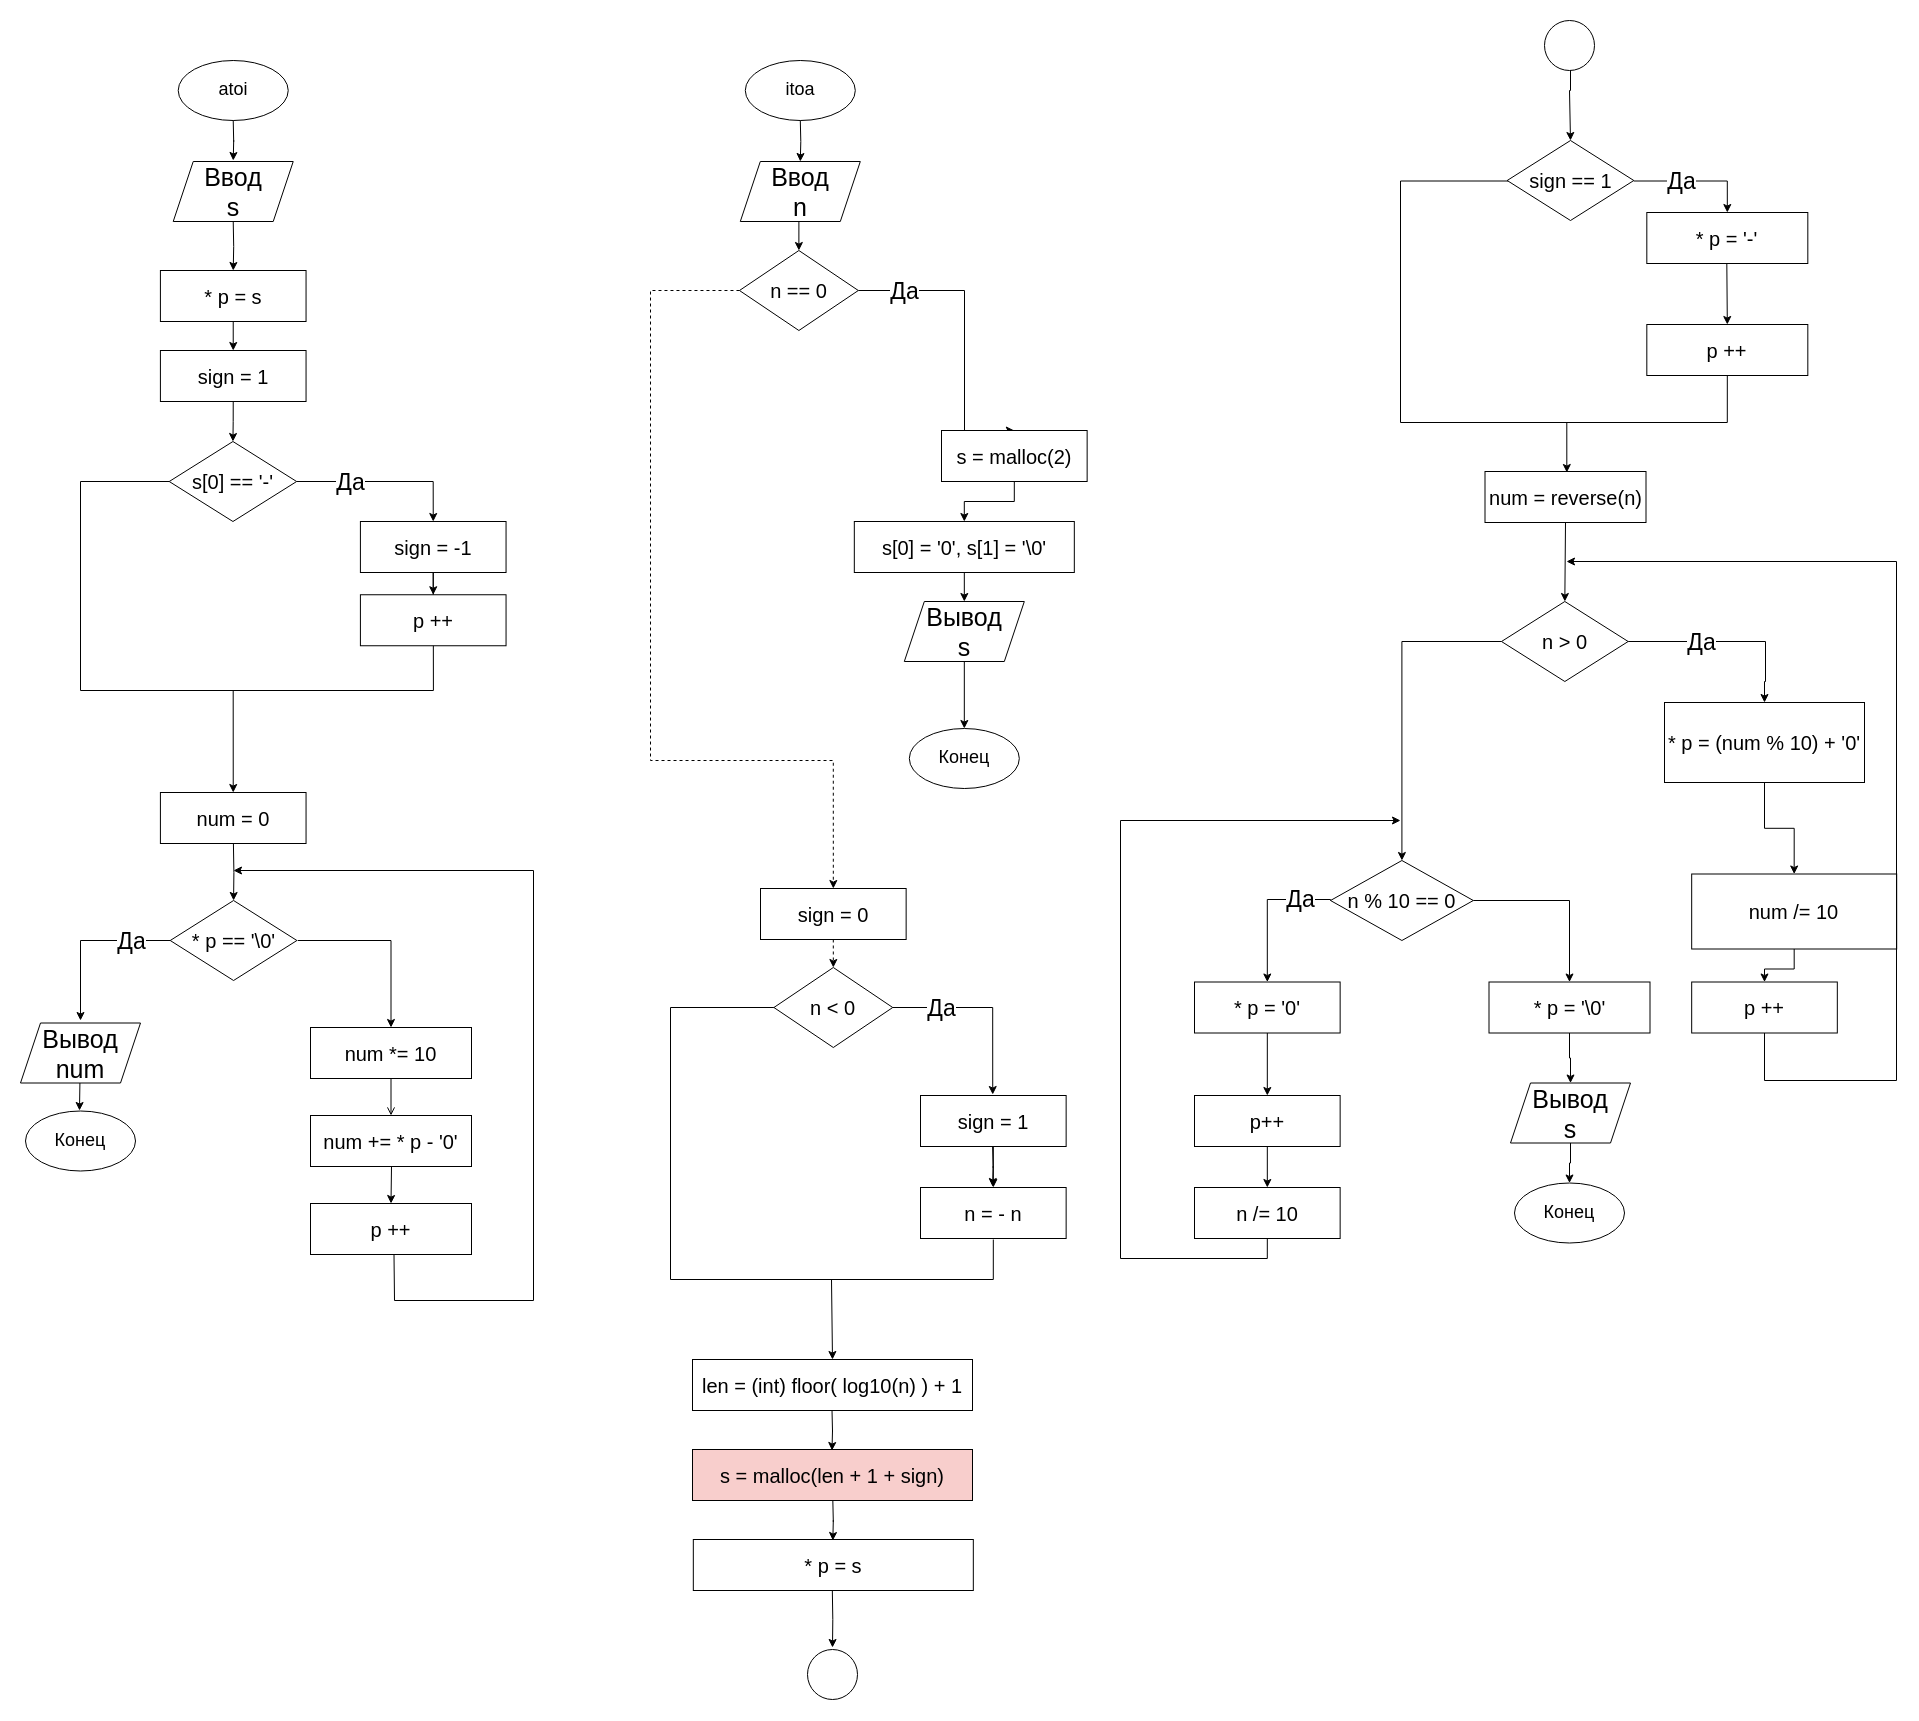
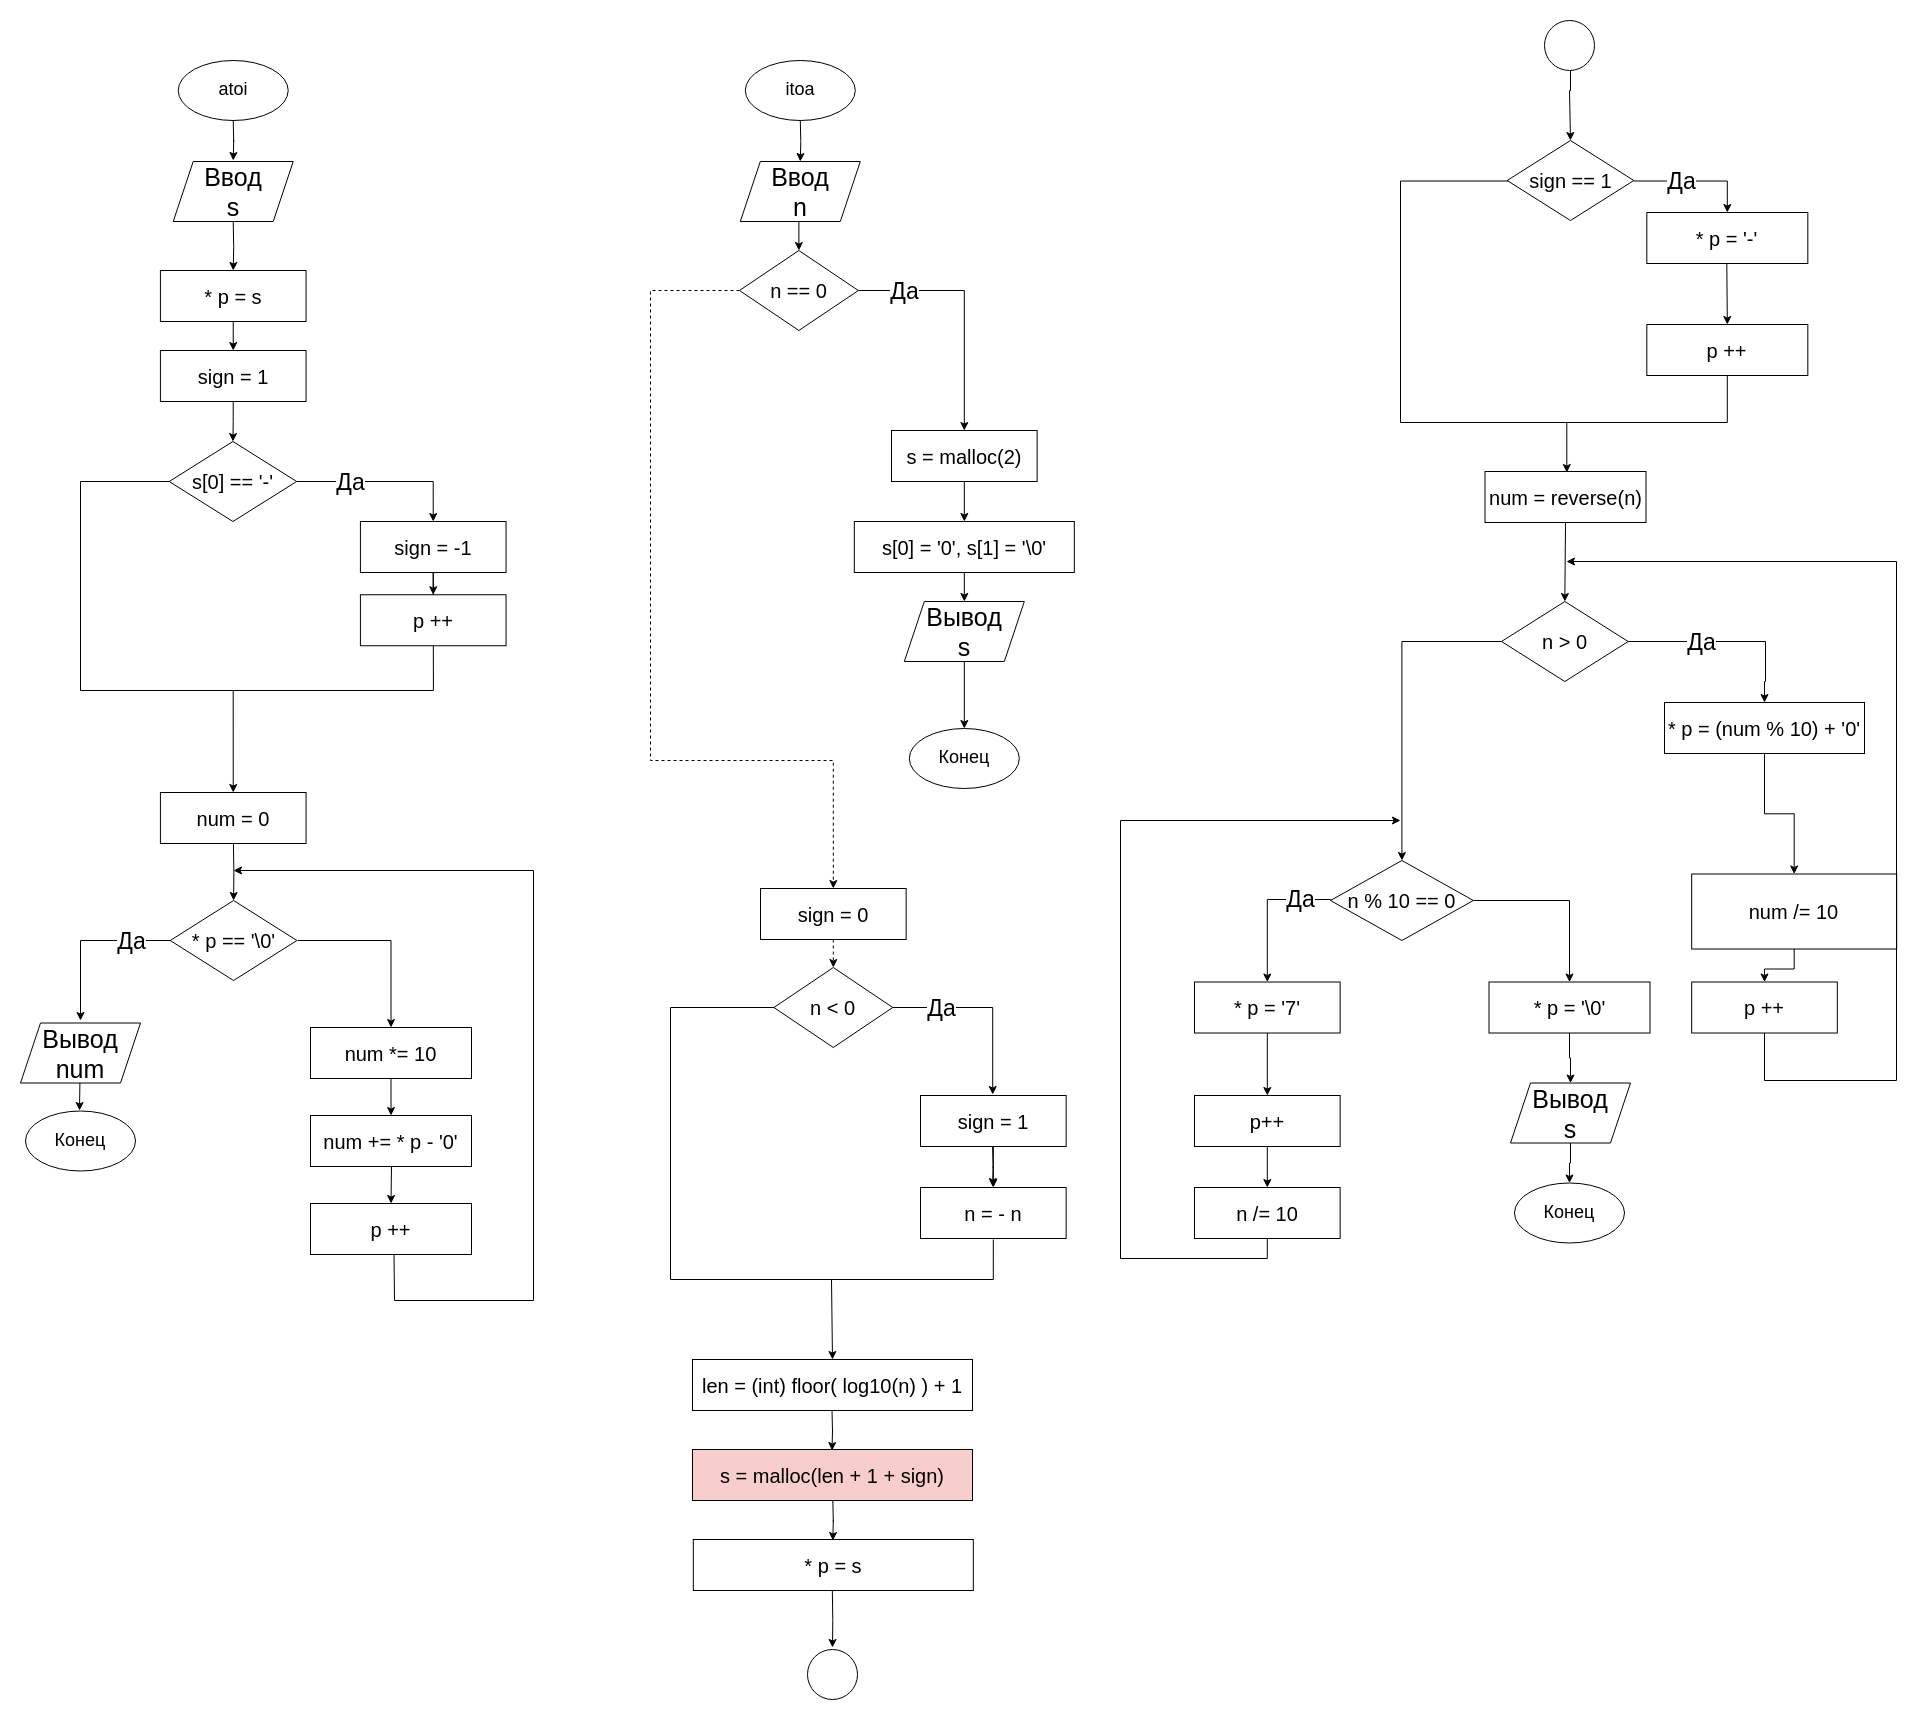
(1014, 456) -> (964, 456)
(1765, 743) -> (1765, 728)
(1268, 1008) -> (1268, 1008)
(391, 1108) -> (391, 1107)
